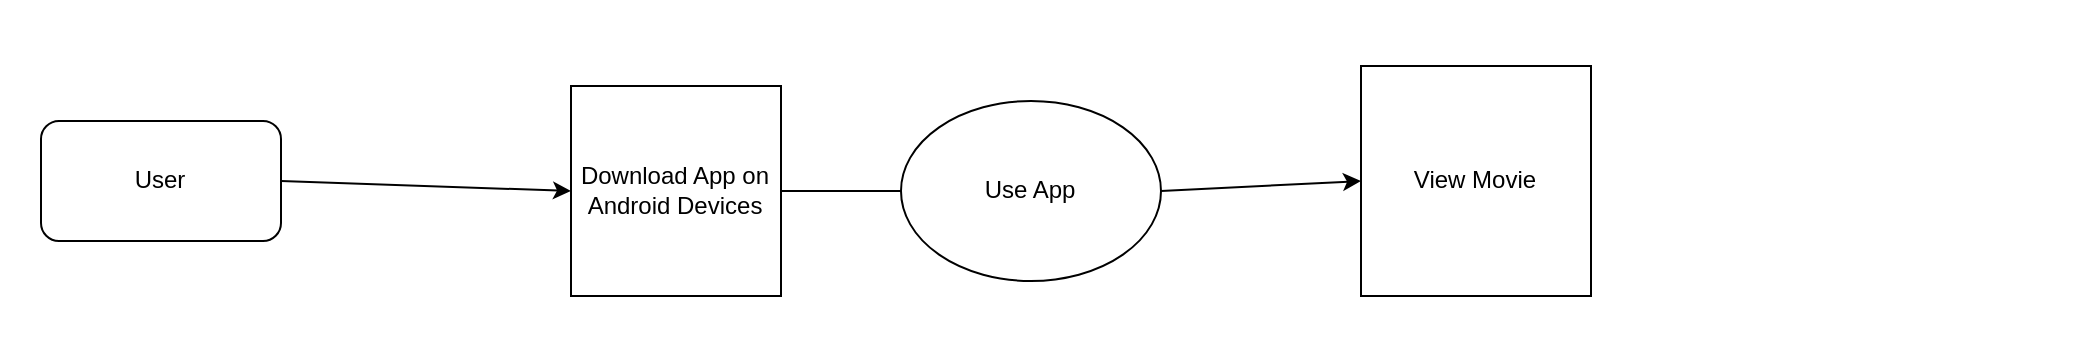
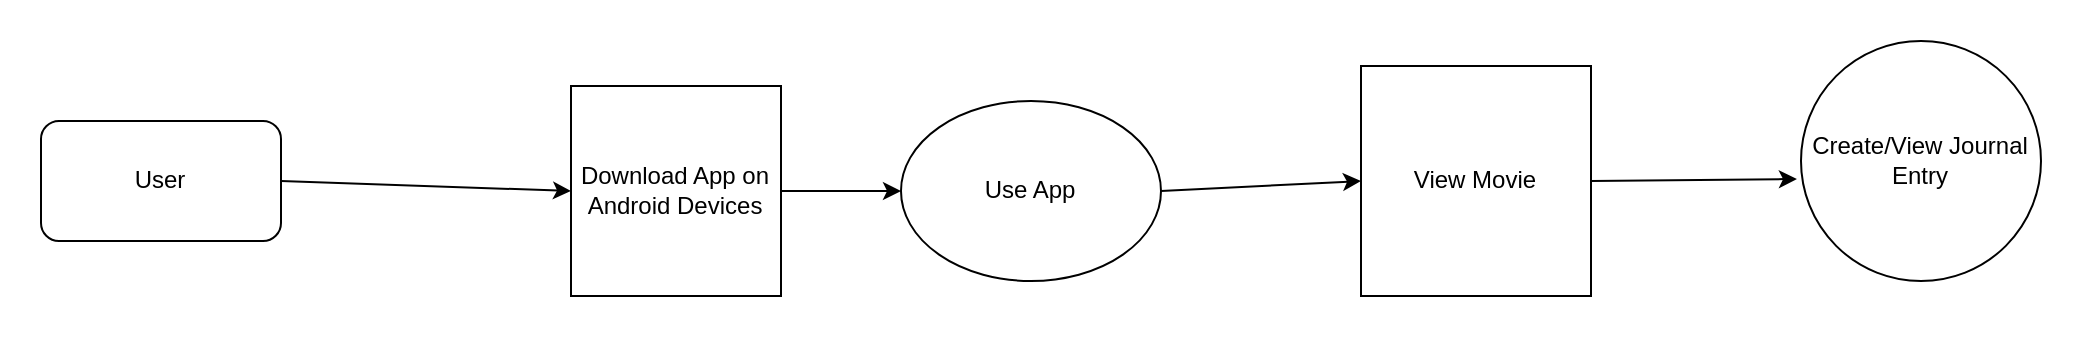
none -> (1921, 161)
none -> (1687, 180)
(891, 191) -> (886, 191)
